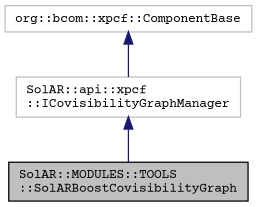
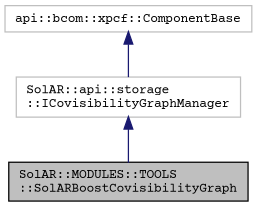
(128, 19) -> (128, 19)
(128, 97) -> (128, 97)
